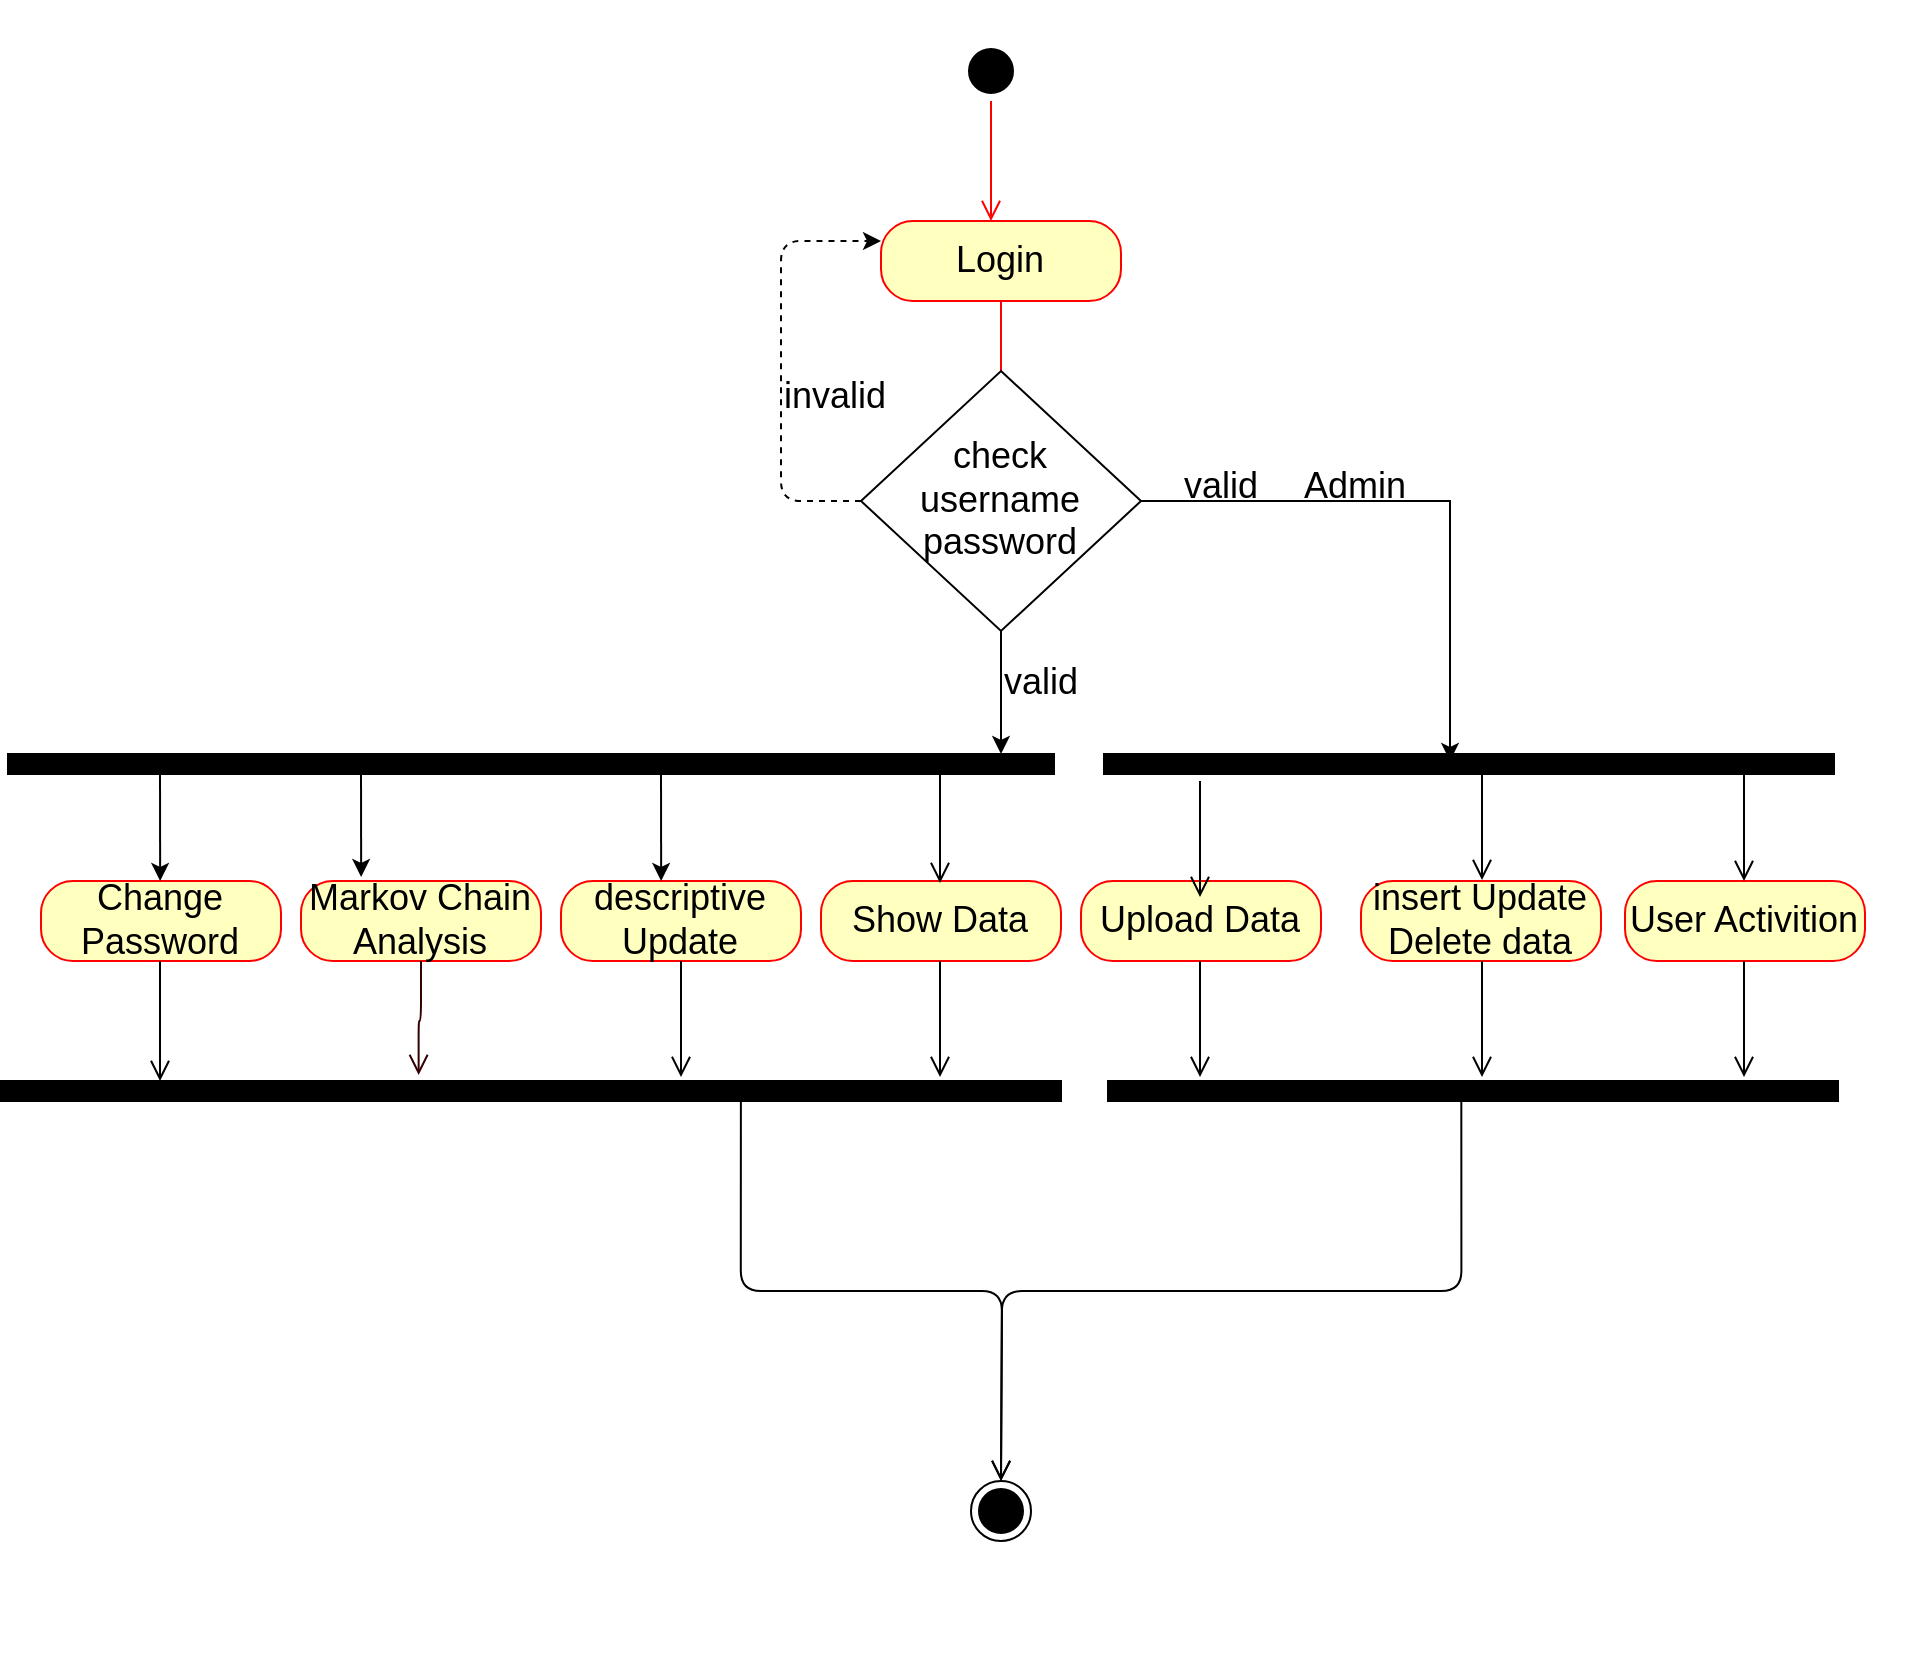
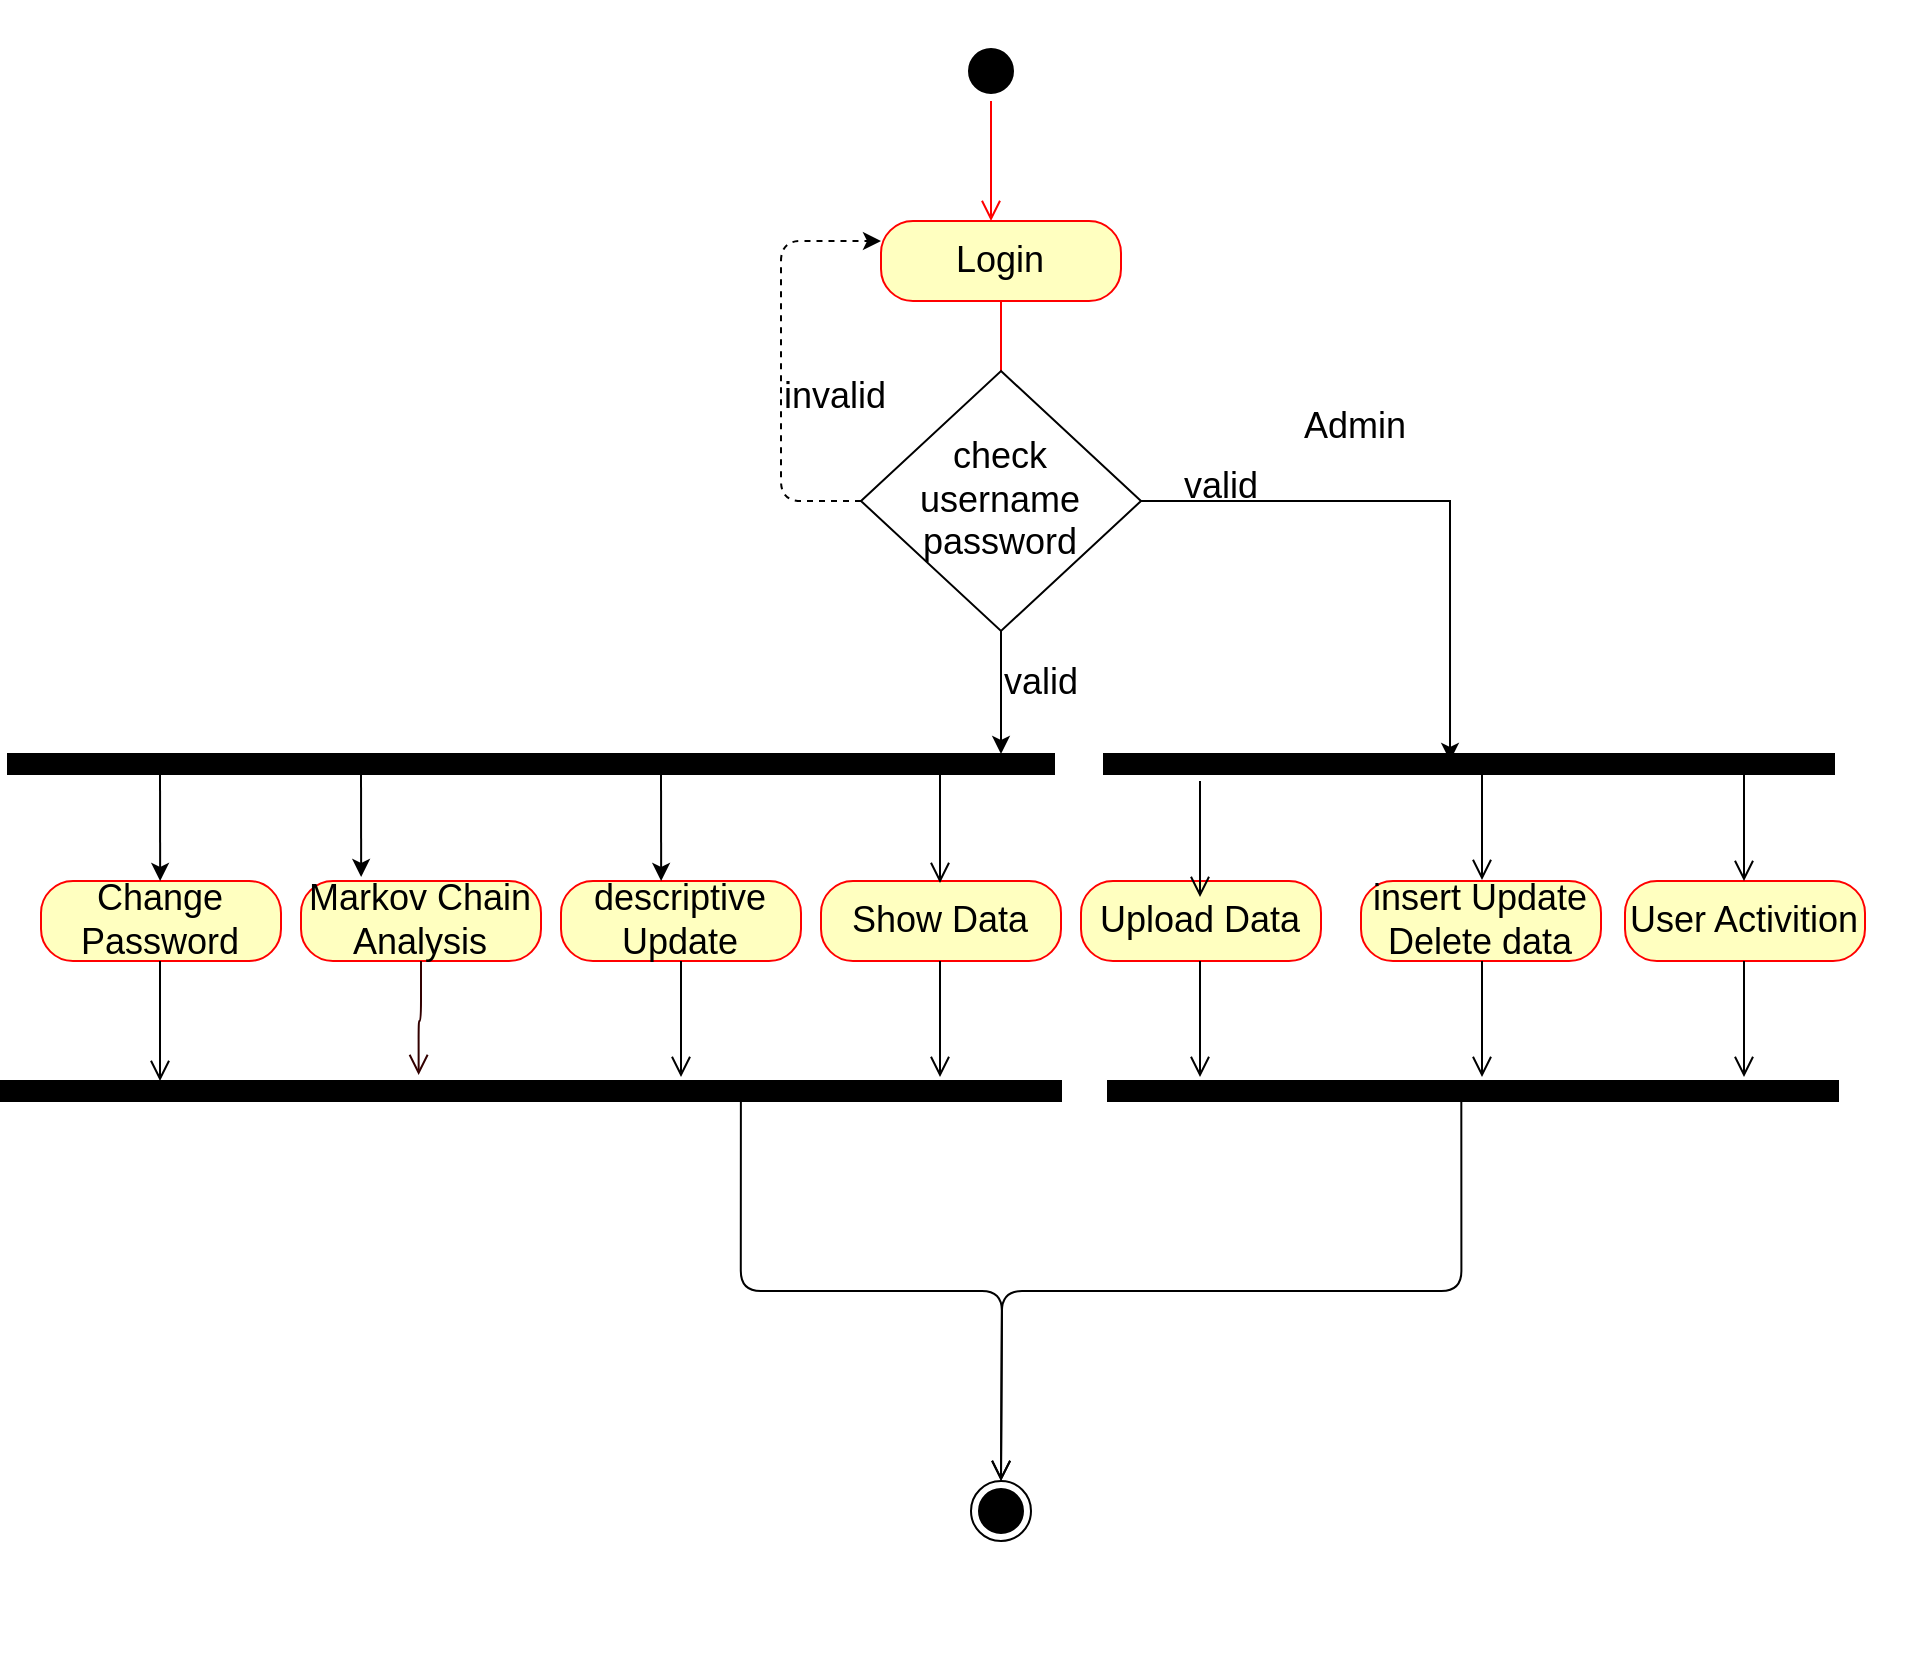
(1351, 481) -> (1351, 421)
